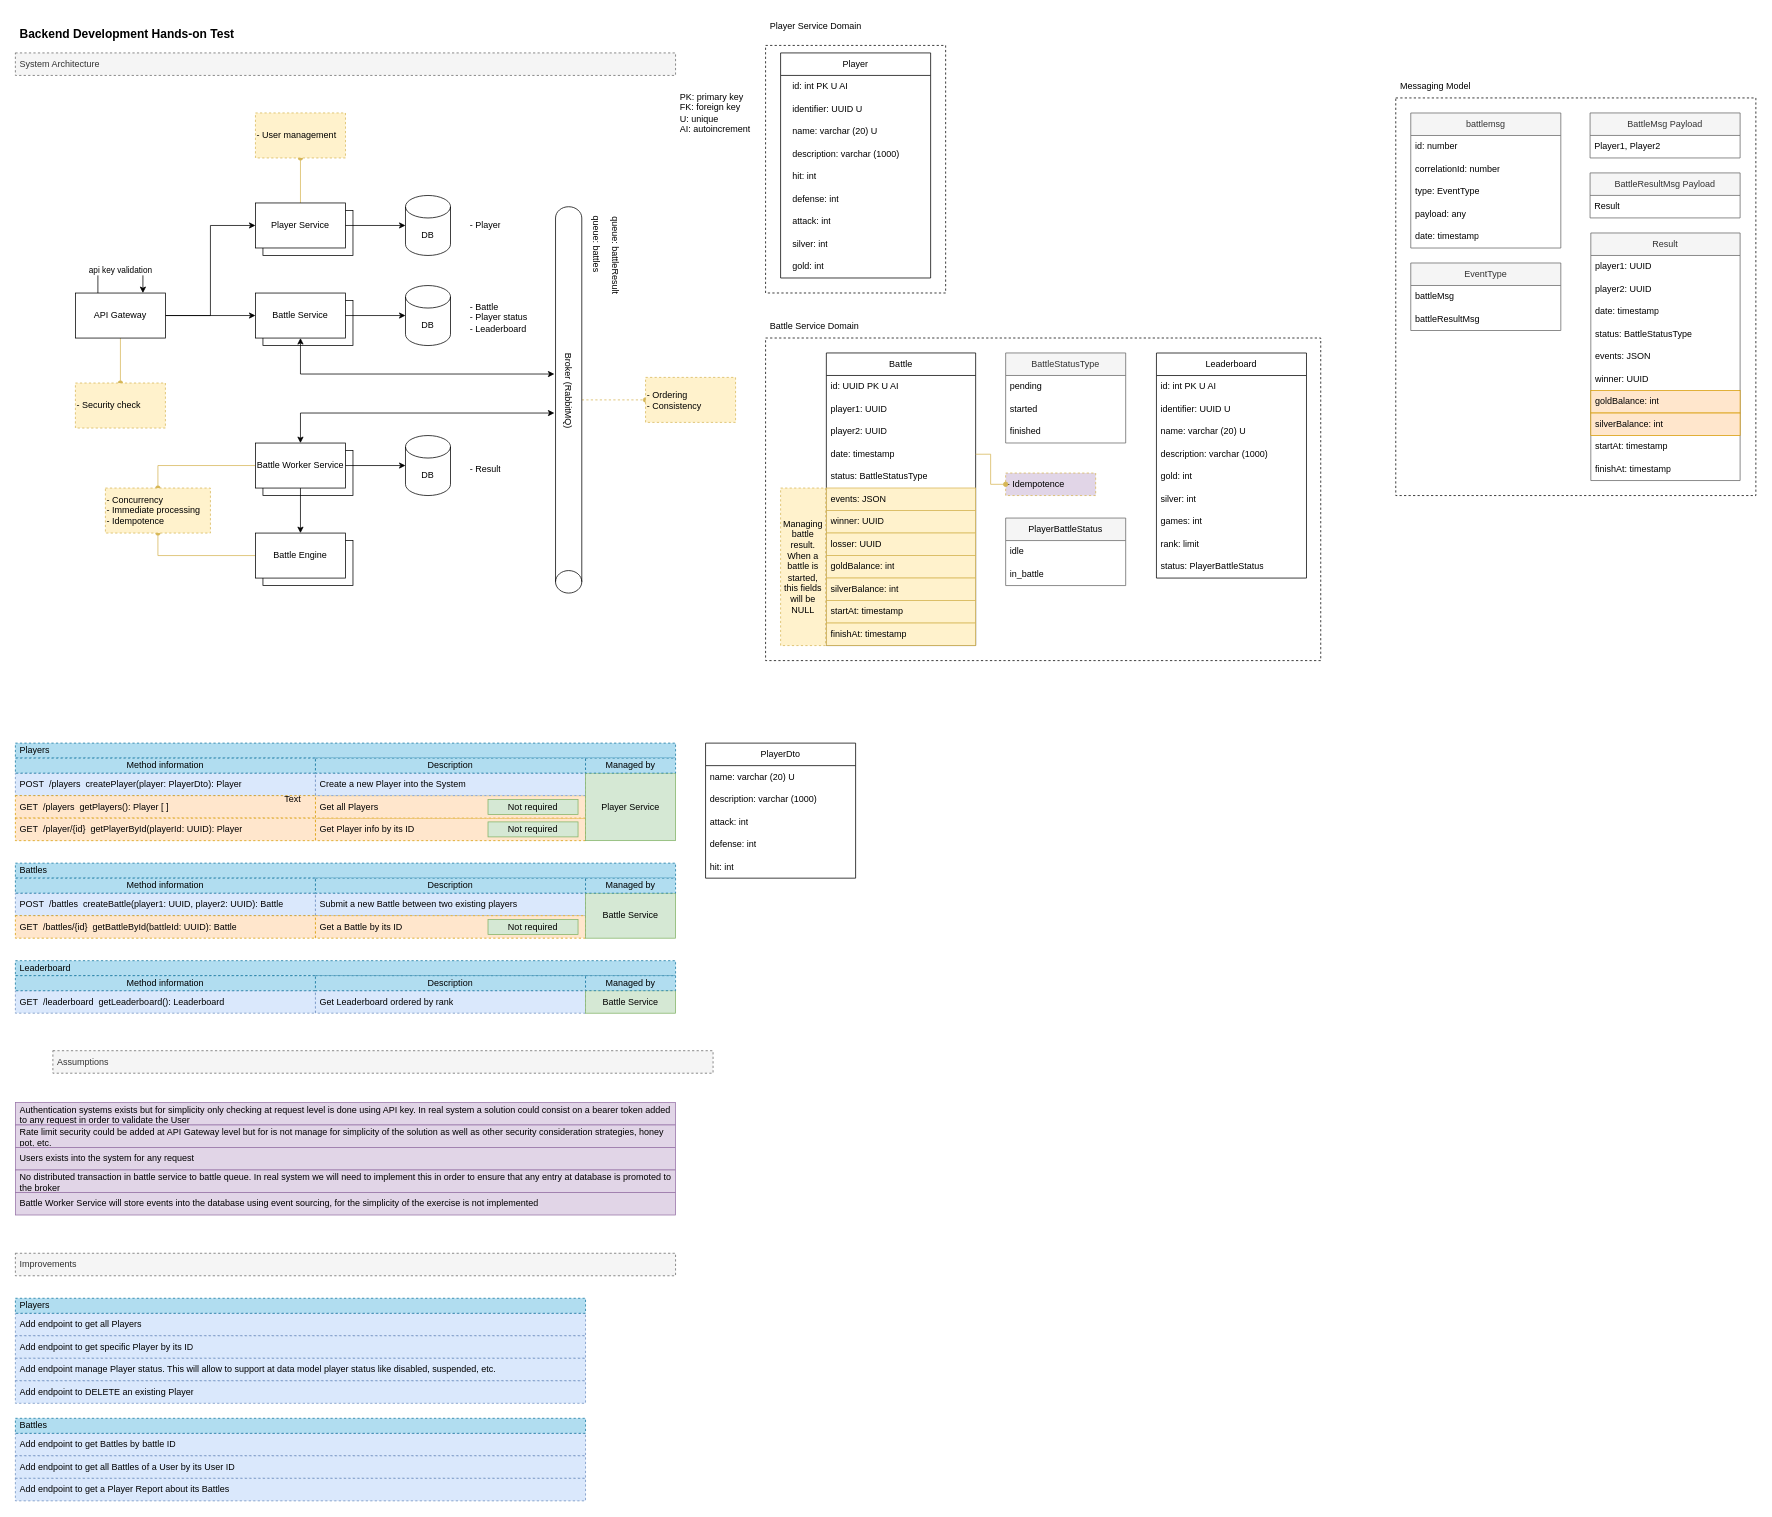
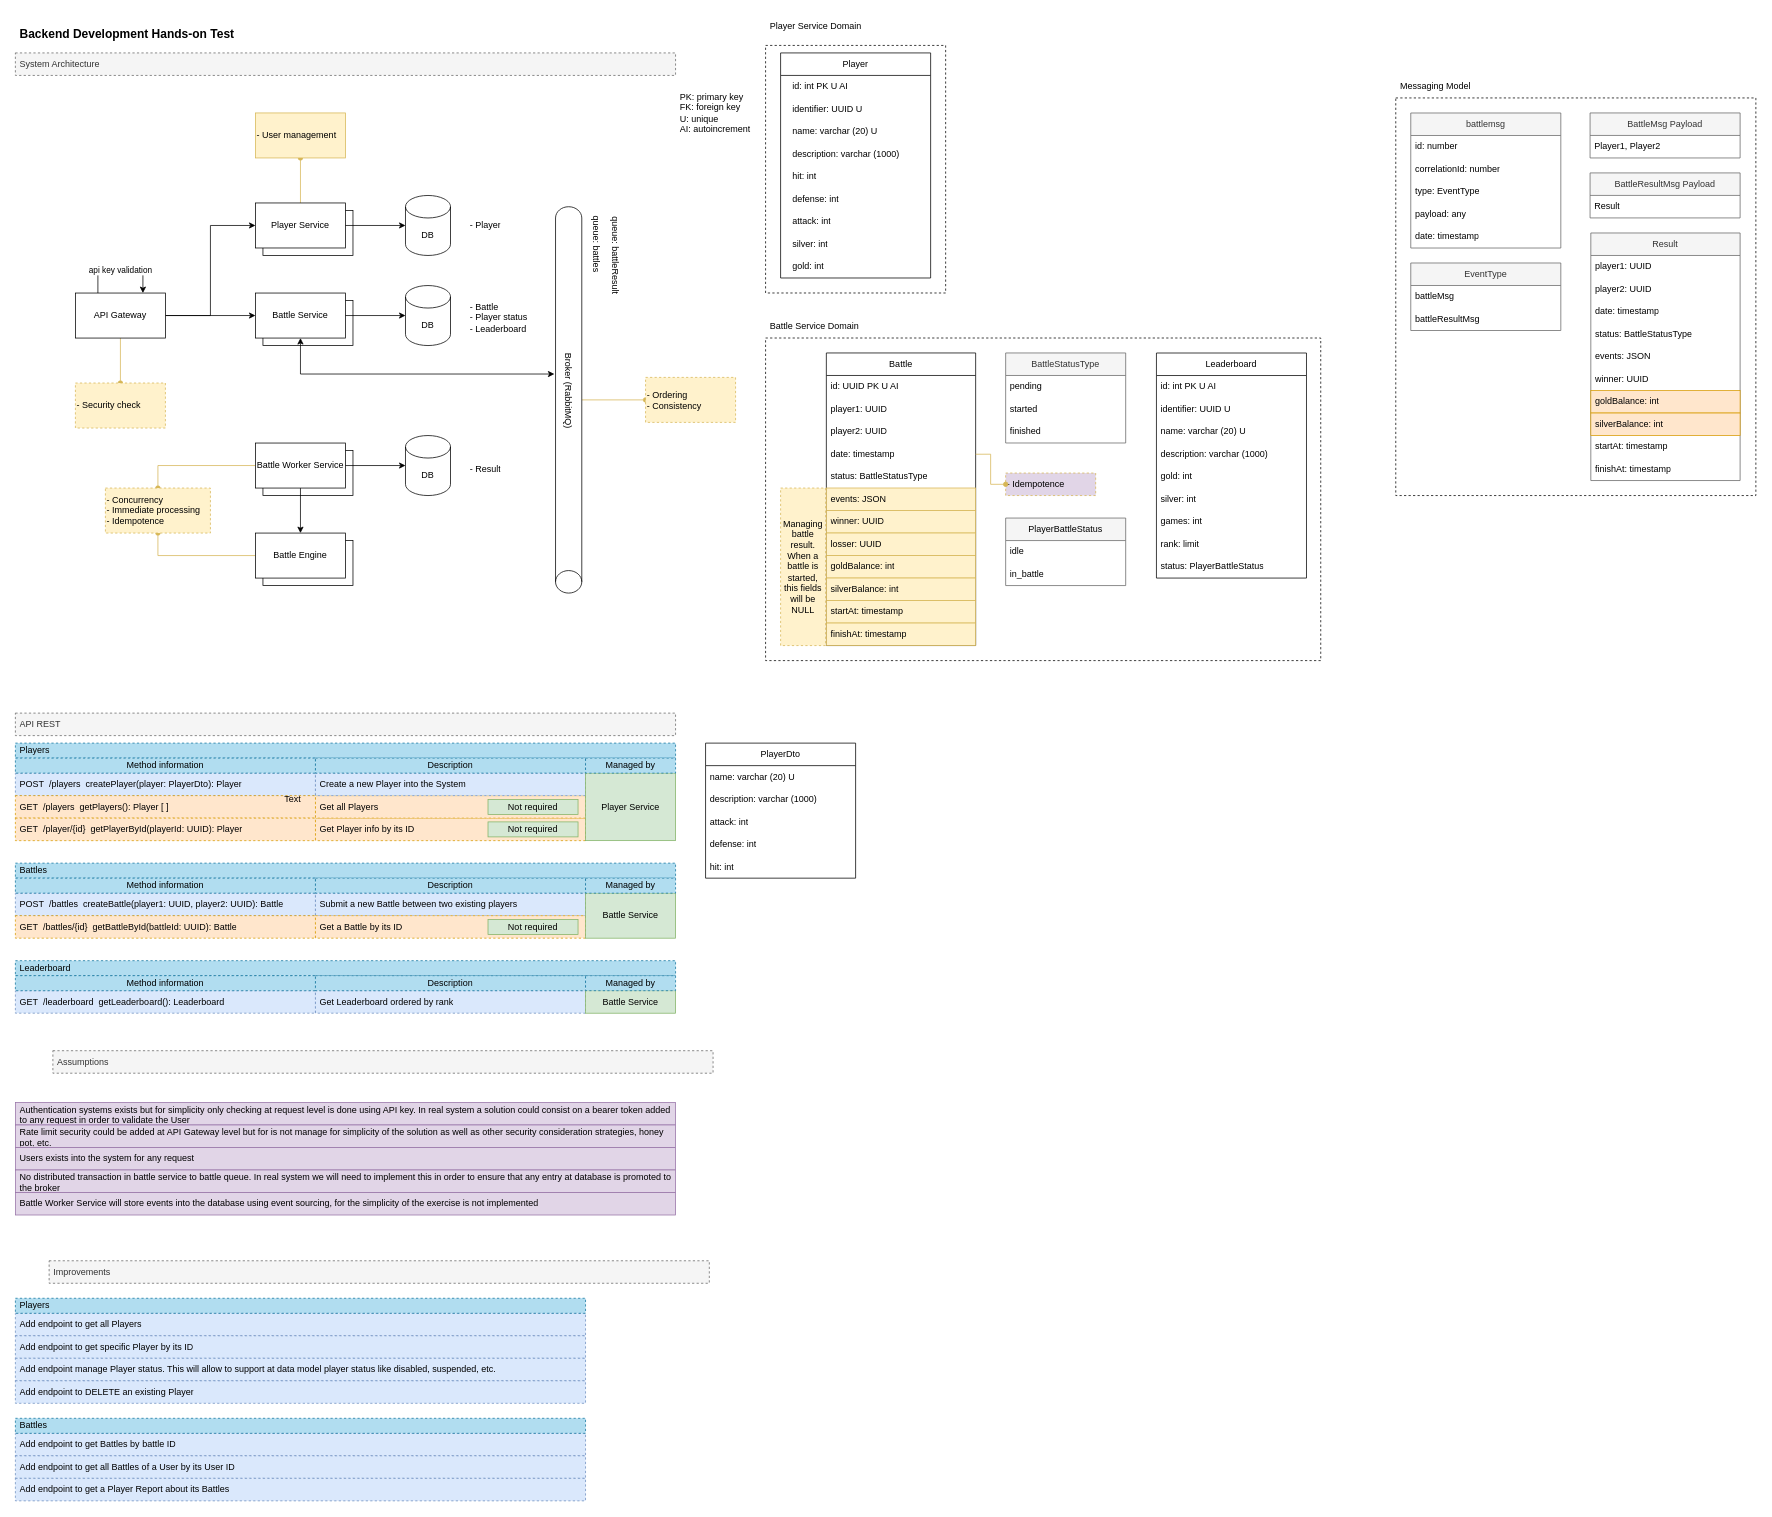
(300, 135) -> (300, 135)
(611, 400) -> (611, 400)
(300, 425) -> none
none -> (345, 724)
(345, 1264) -> (379, 1272)
